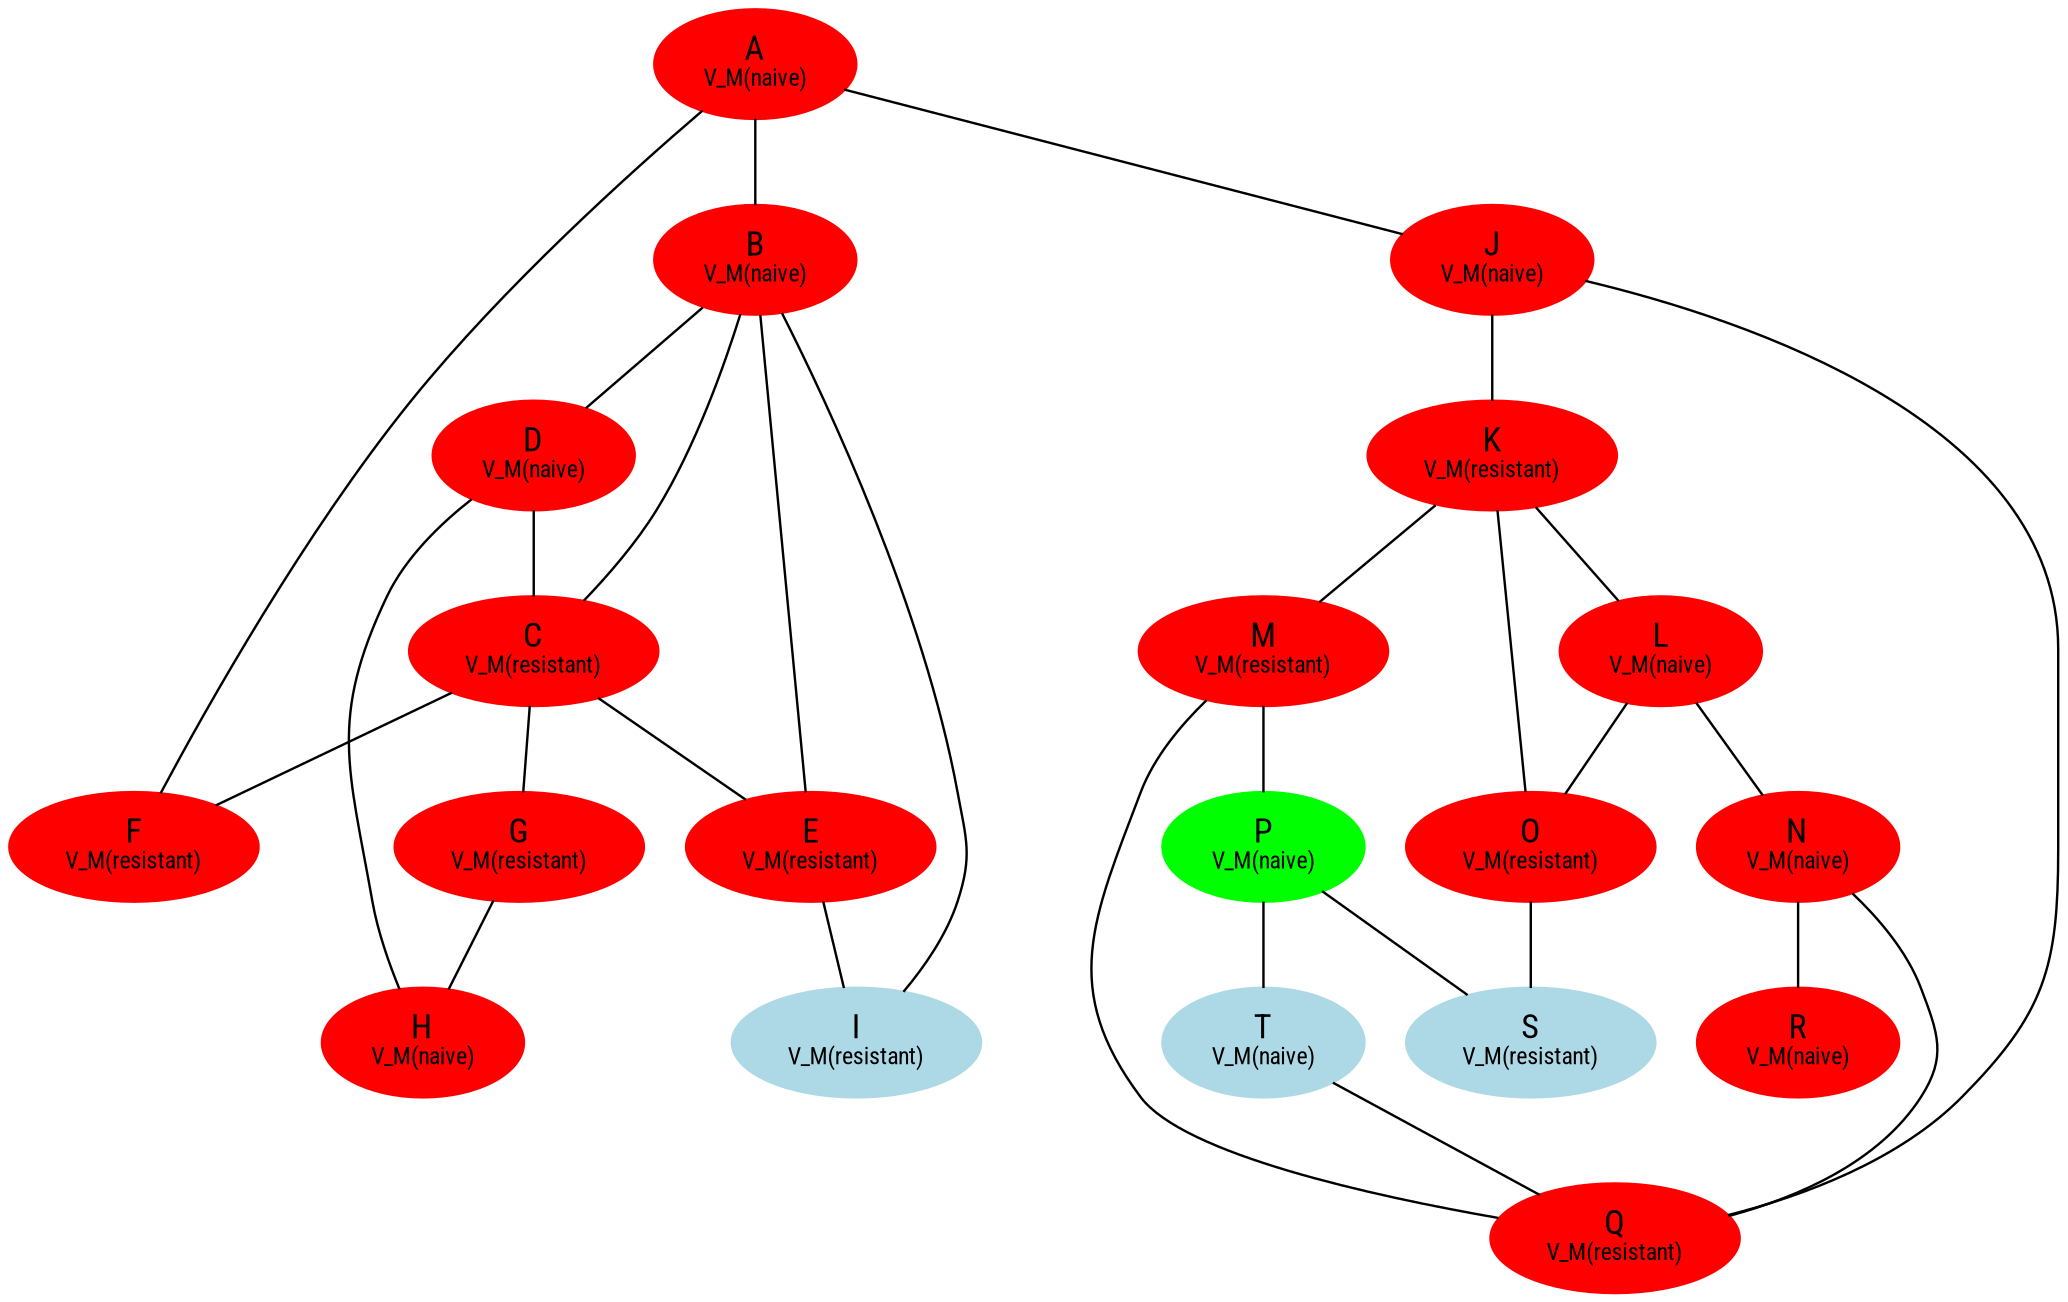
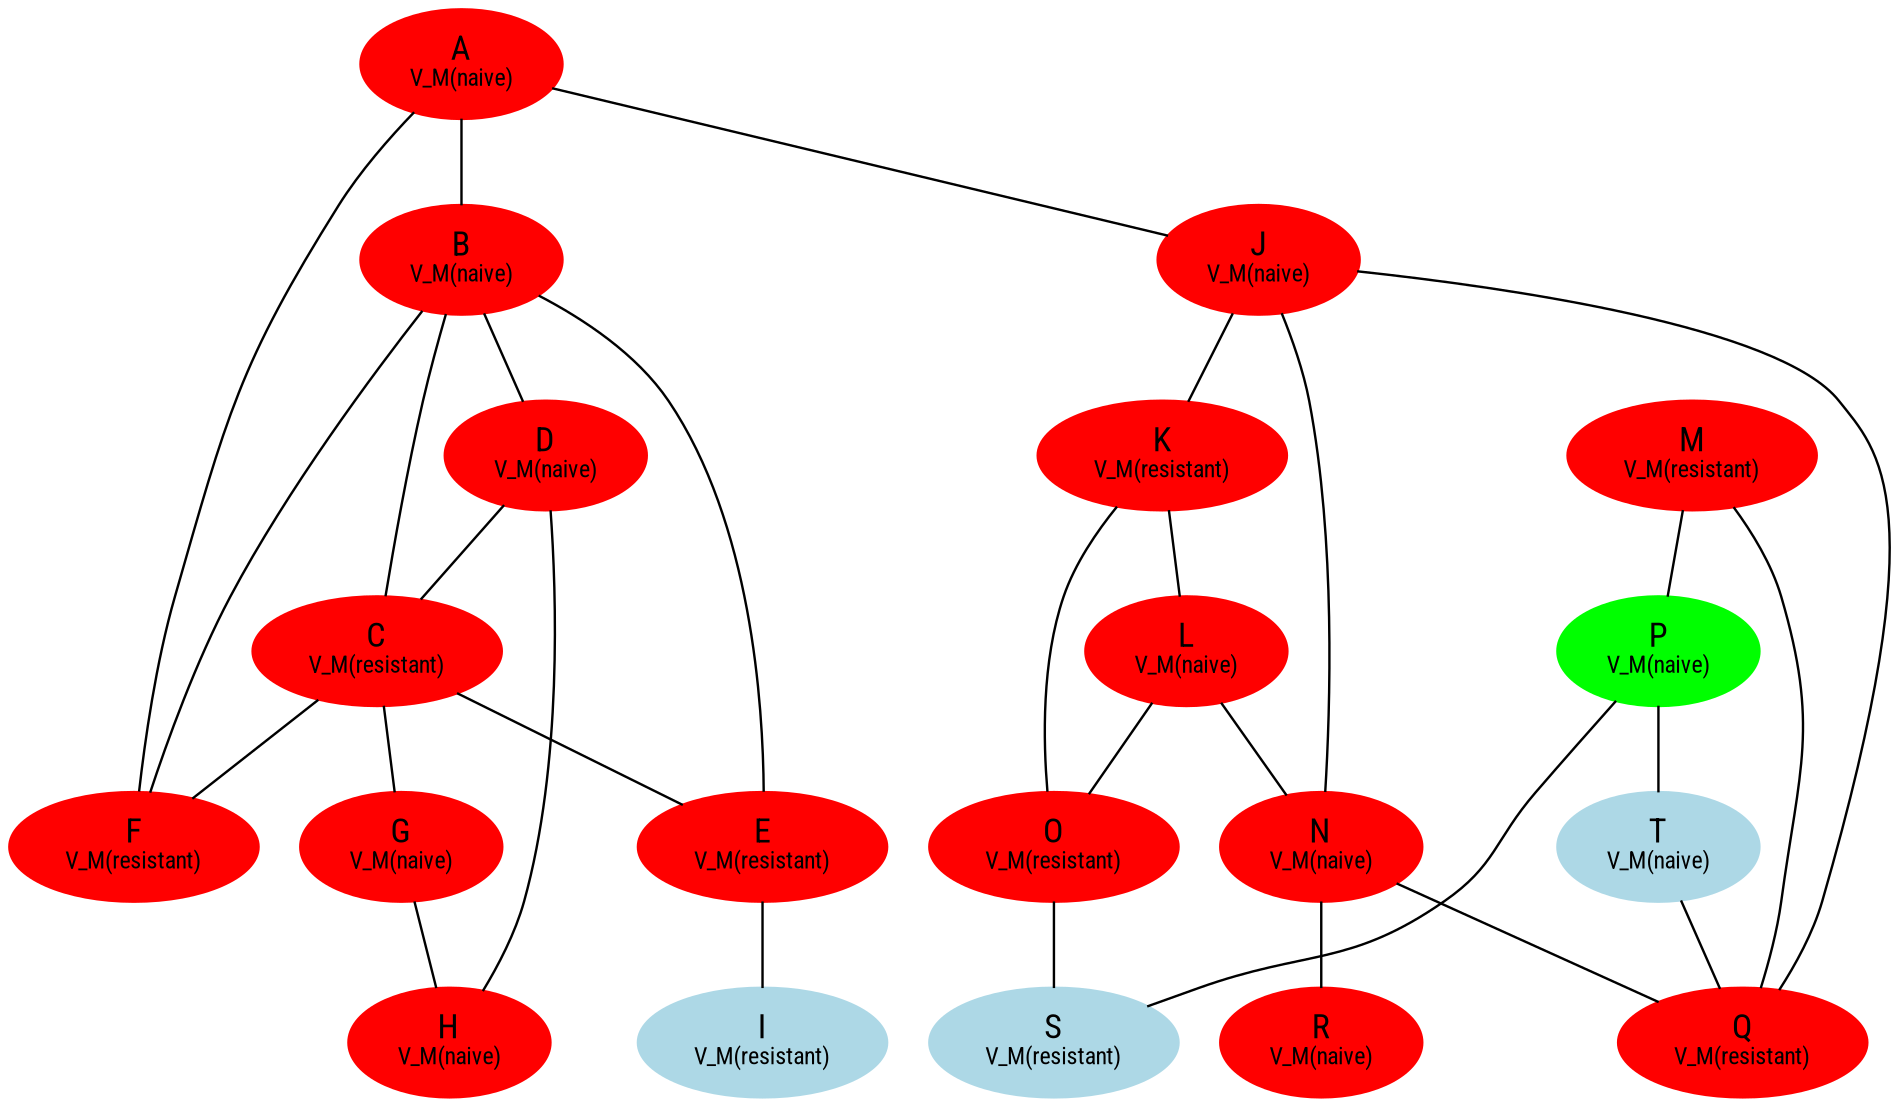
none -> (1326, 550)
(1378, 554) -> none
(921, 649) -> (263, 539)
(519, 861) -> (401, 861)
